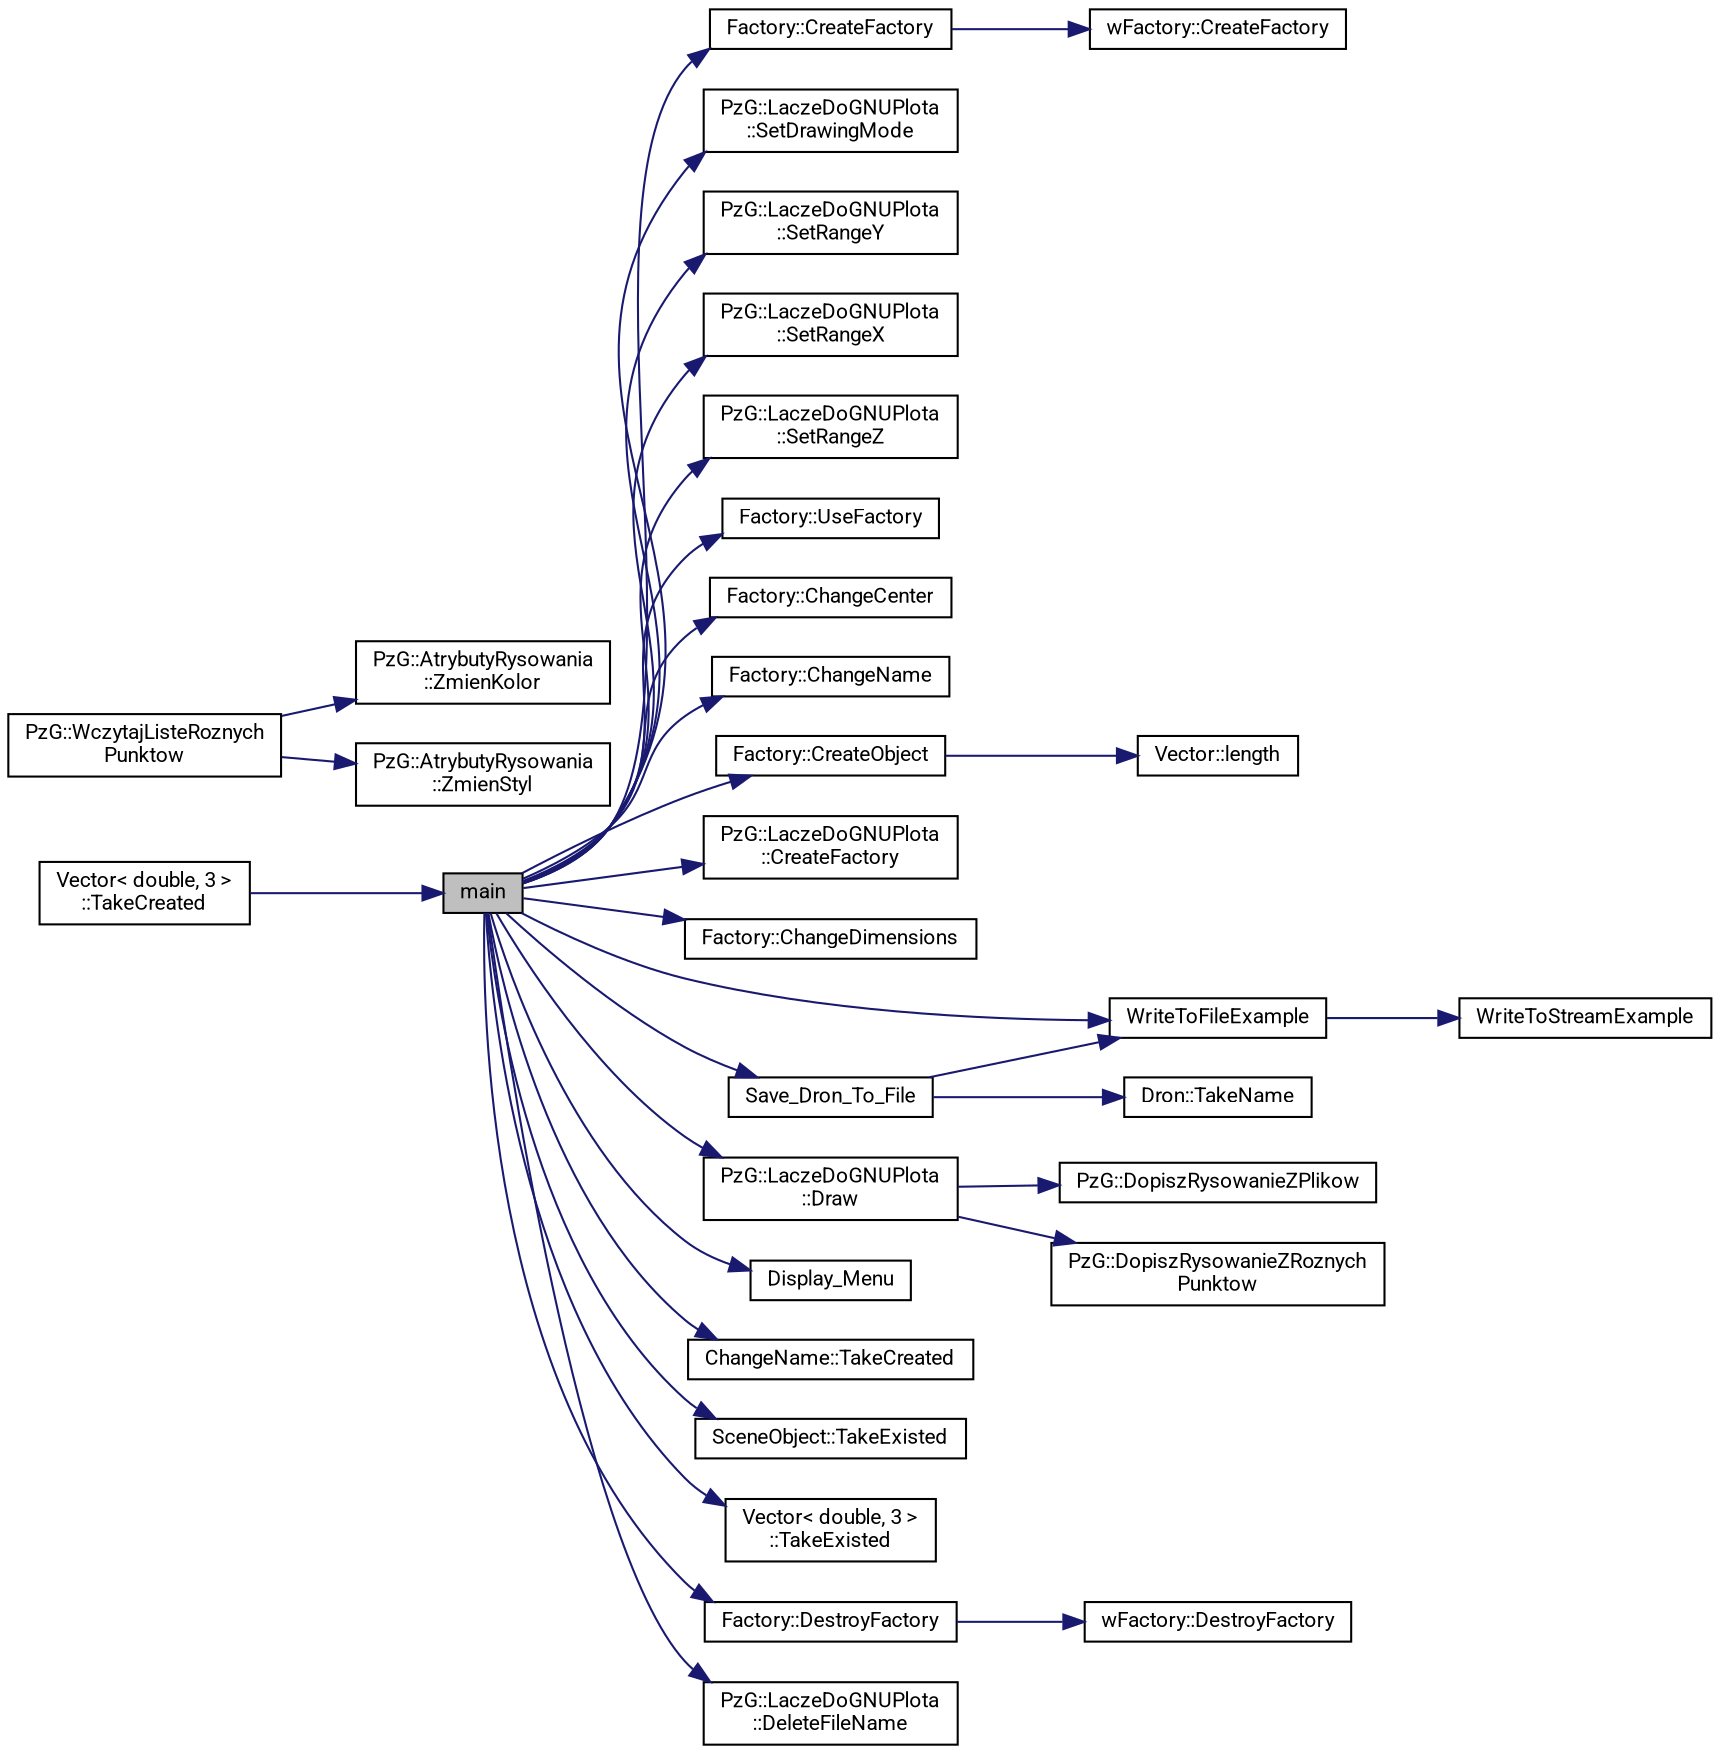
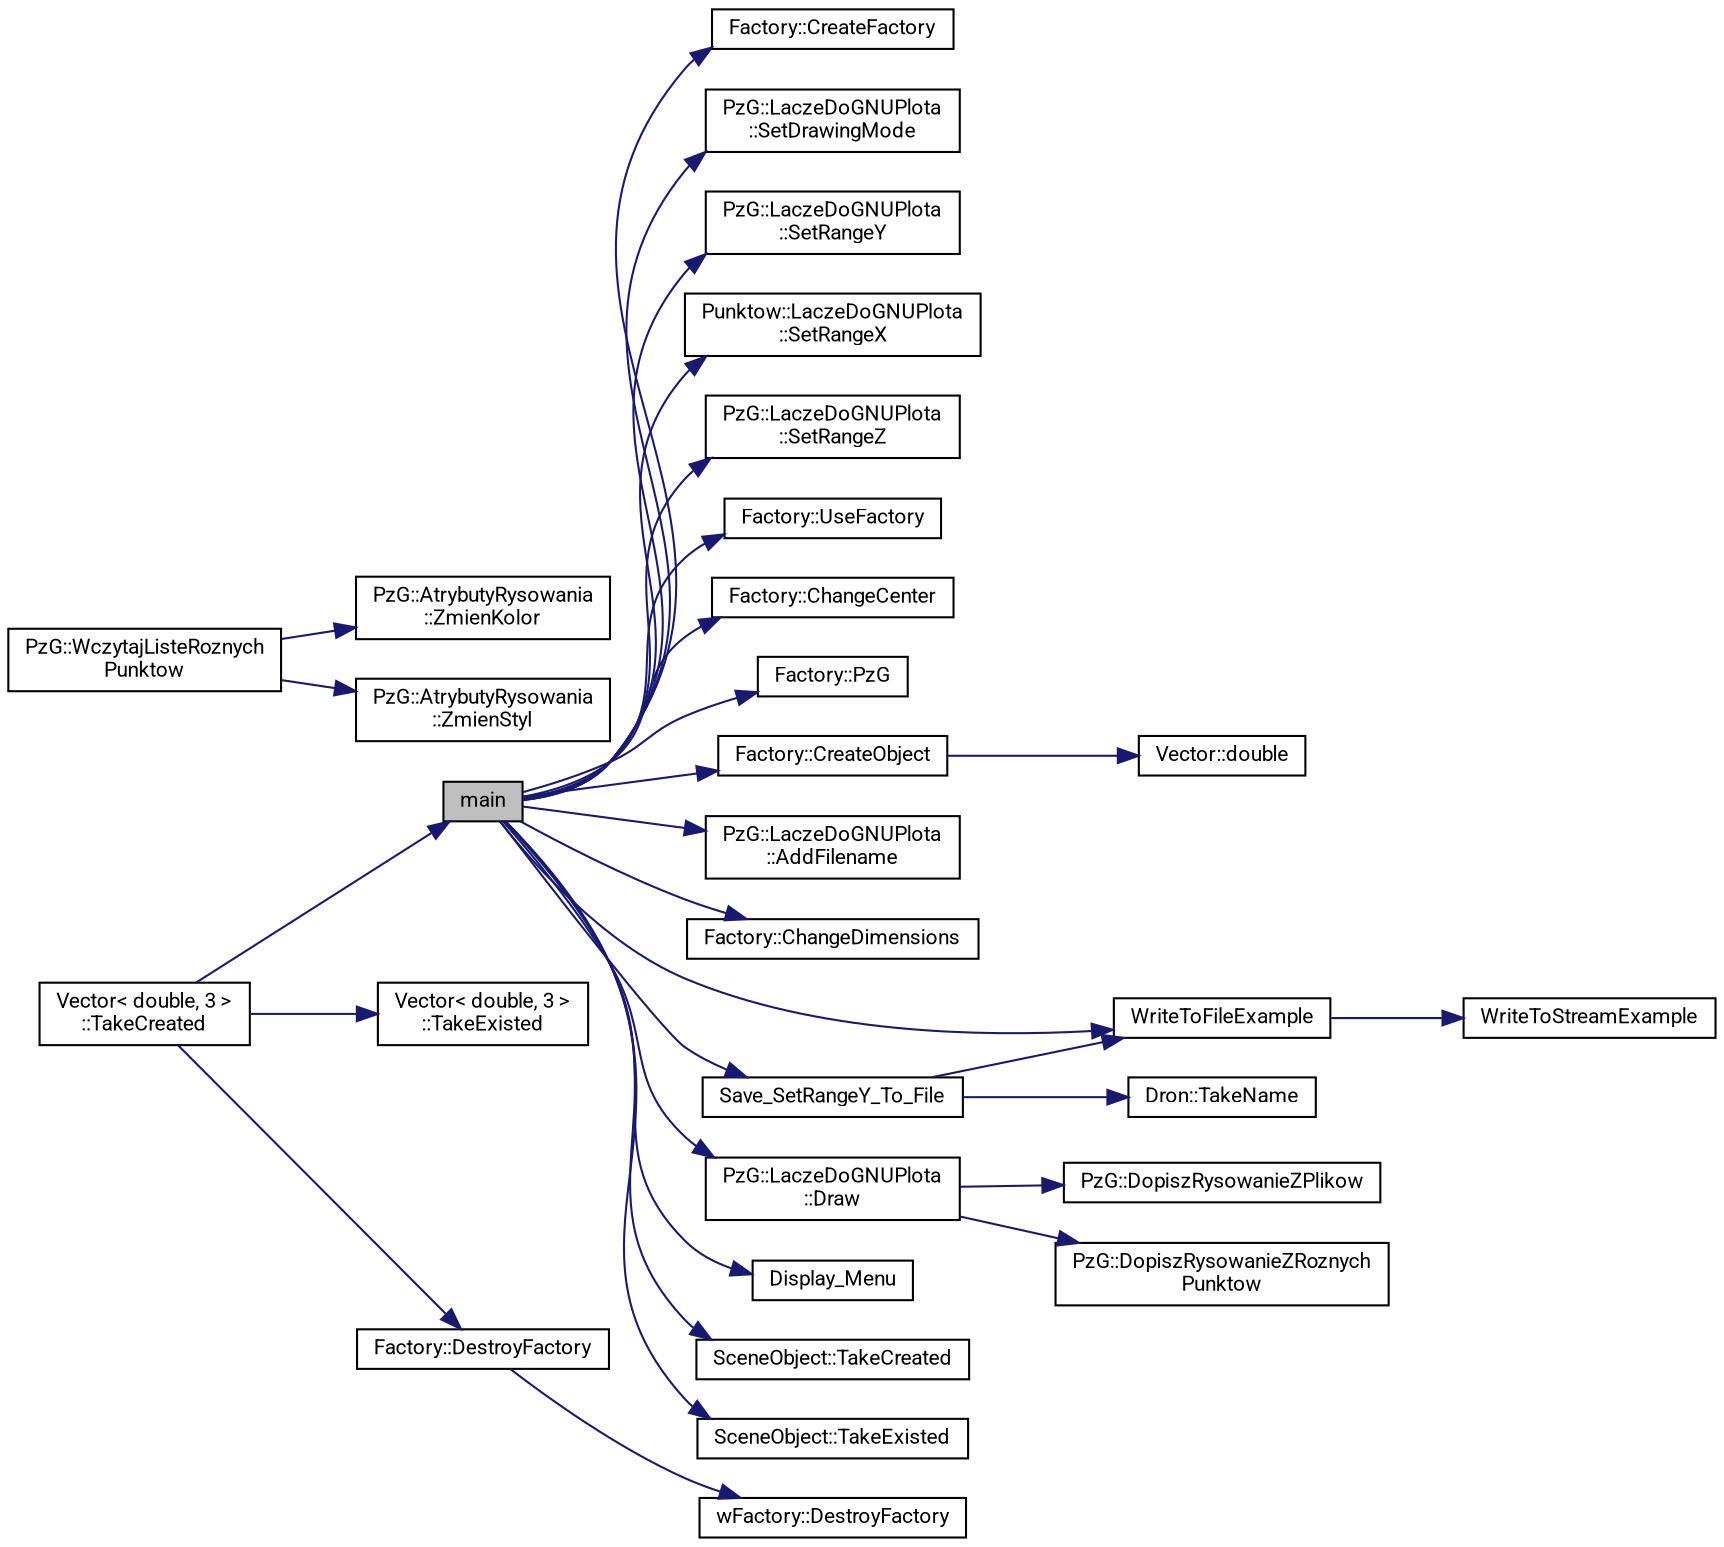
(1218, 29) -> none
(831, 325) -> (833, 325)
(831, 677) -> (833, 677)
(1218, 756) -> (1222, 756)
(831, 847) -> (833, 847)
(831, 1097) -> (833, 1097)
(525, 1274) -> (312, 1180)
(566, 1286) -> (304, 1014)
(831, 1360) -> (833, 1360)
(831, 1713) -> none
